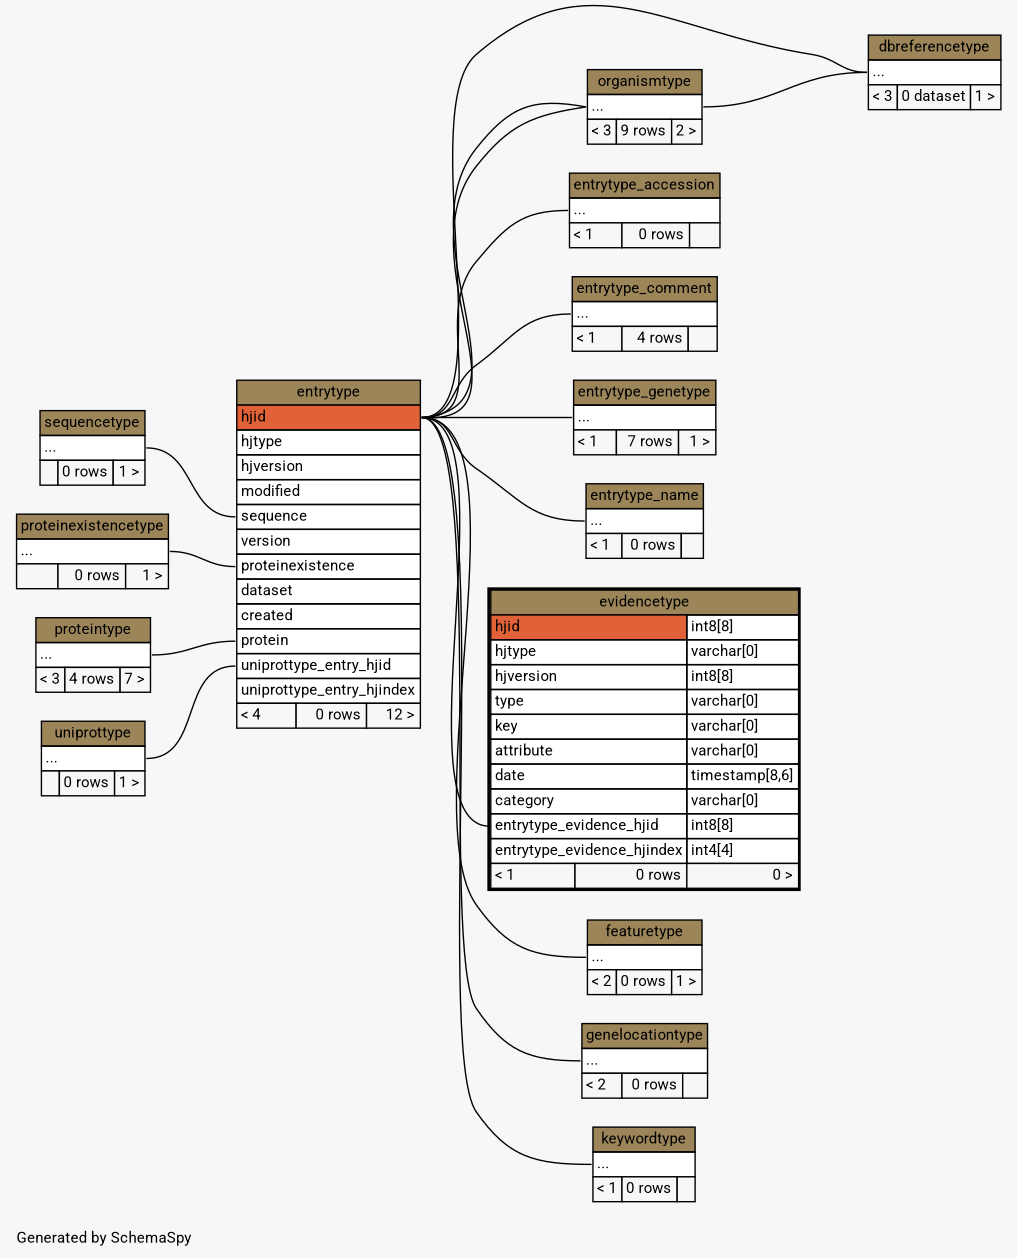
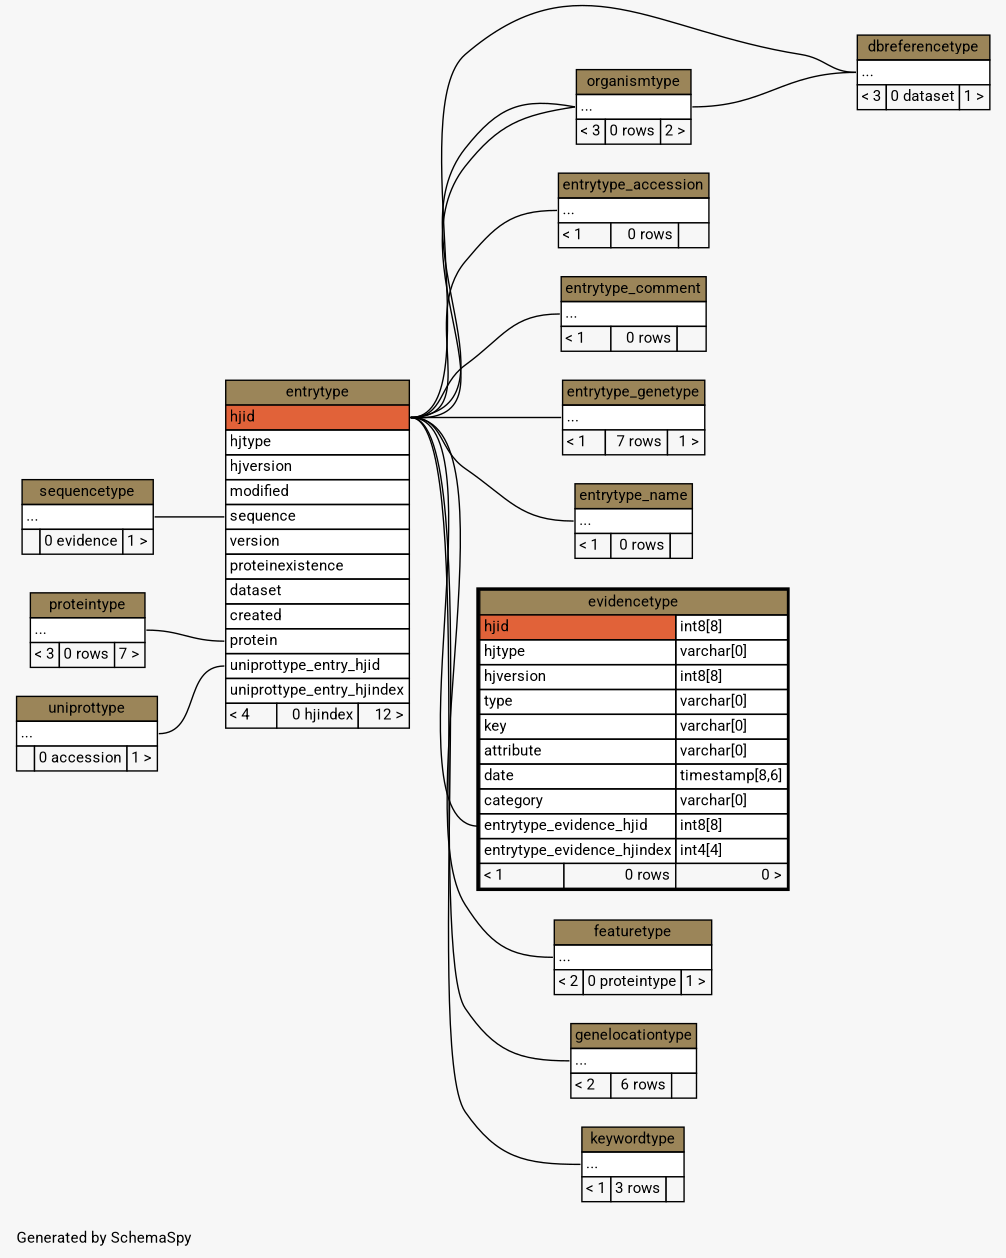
(644, 131) -> (633, 131)
(661, 338) -> (650, 338)
(86, 472) -> (81, 541)
(92, 551) -> none
(92, 679) -> (87, 654)
(339, 715) -> (323, 715)
(87, 783) -> (81, 758)
(644, 981) -> (632, 981)
(655, 1085) -> (644, 1085)
(650, 1189) -> (639, 1189)
